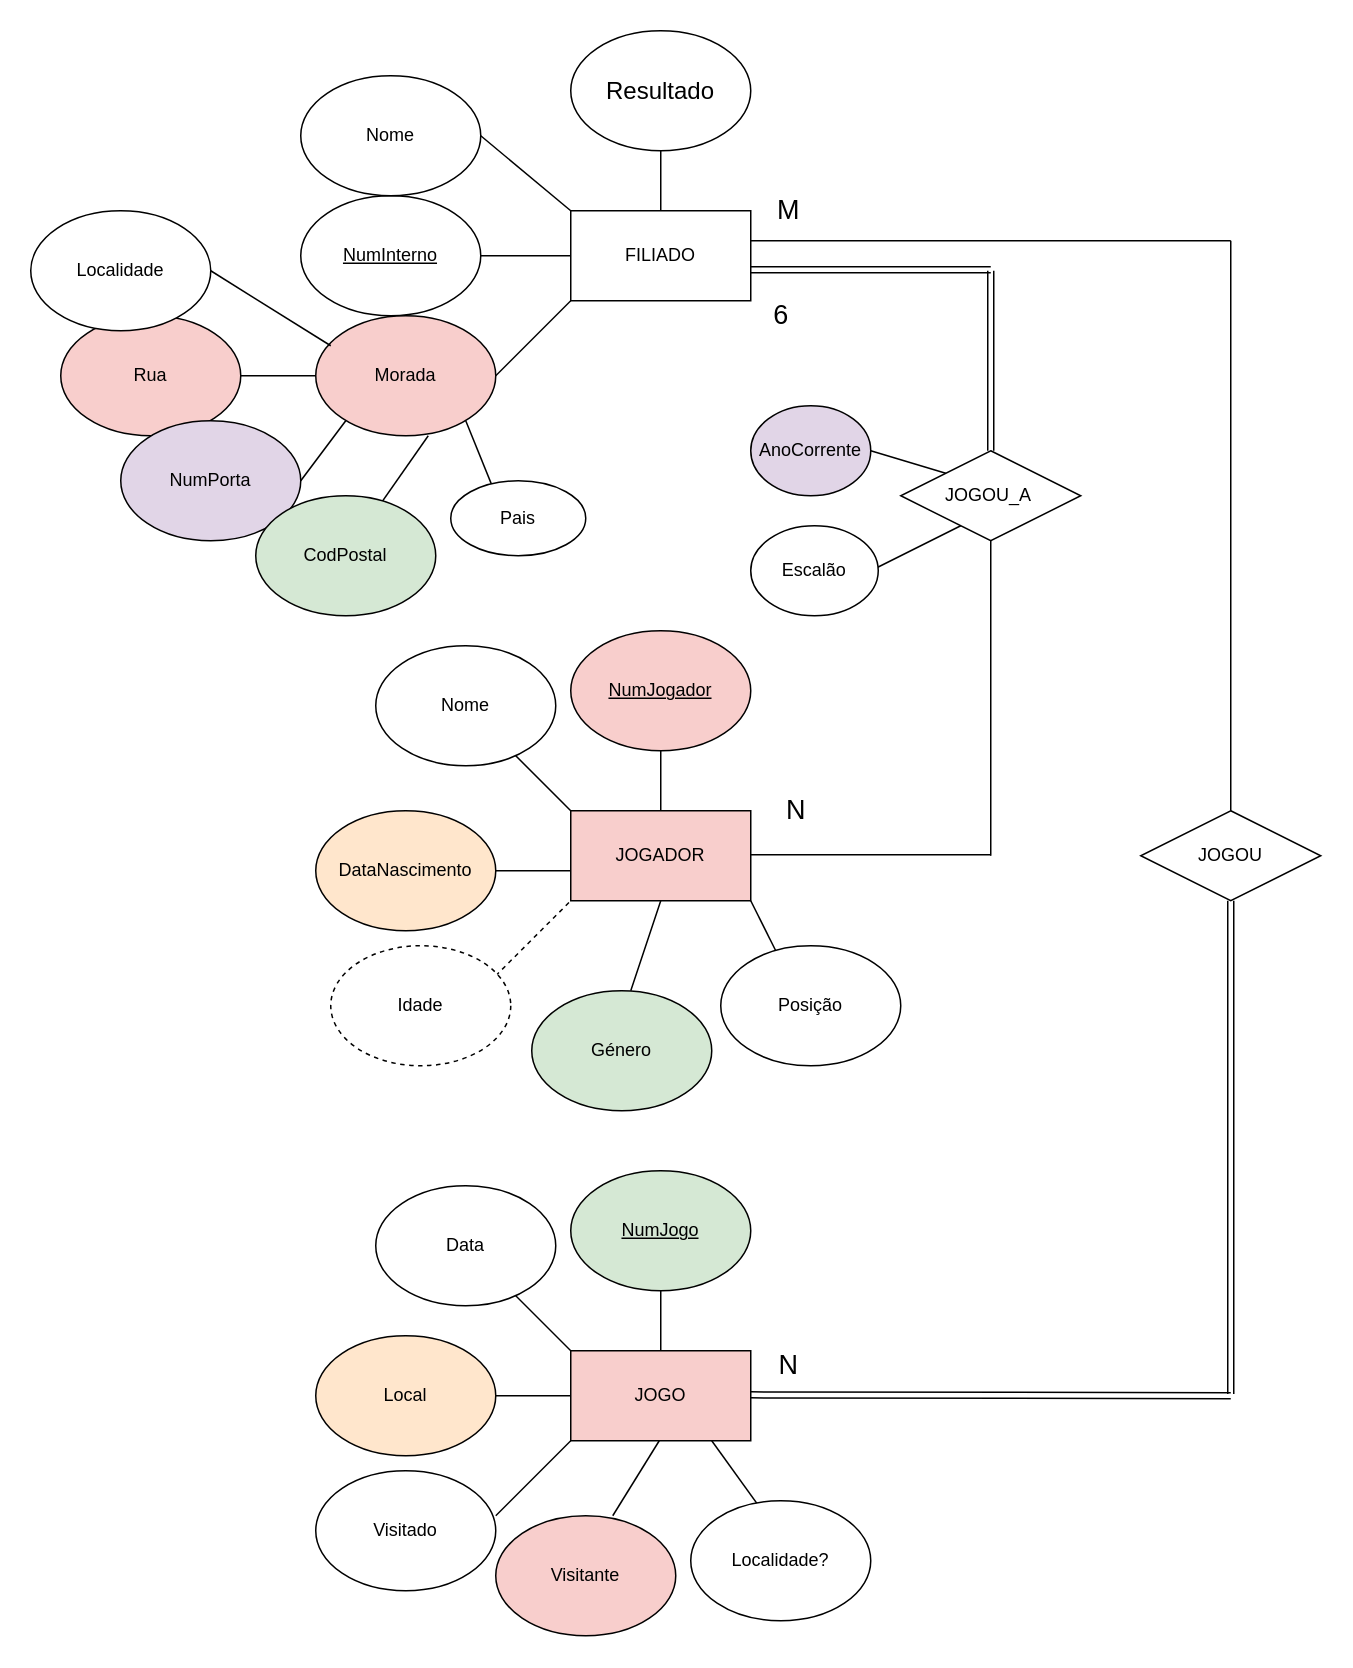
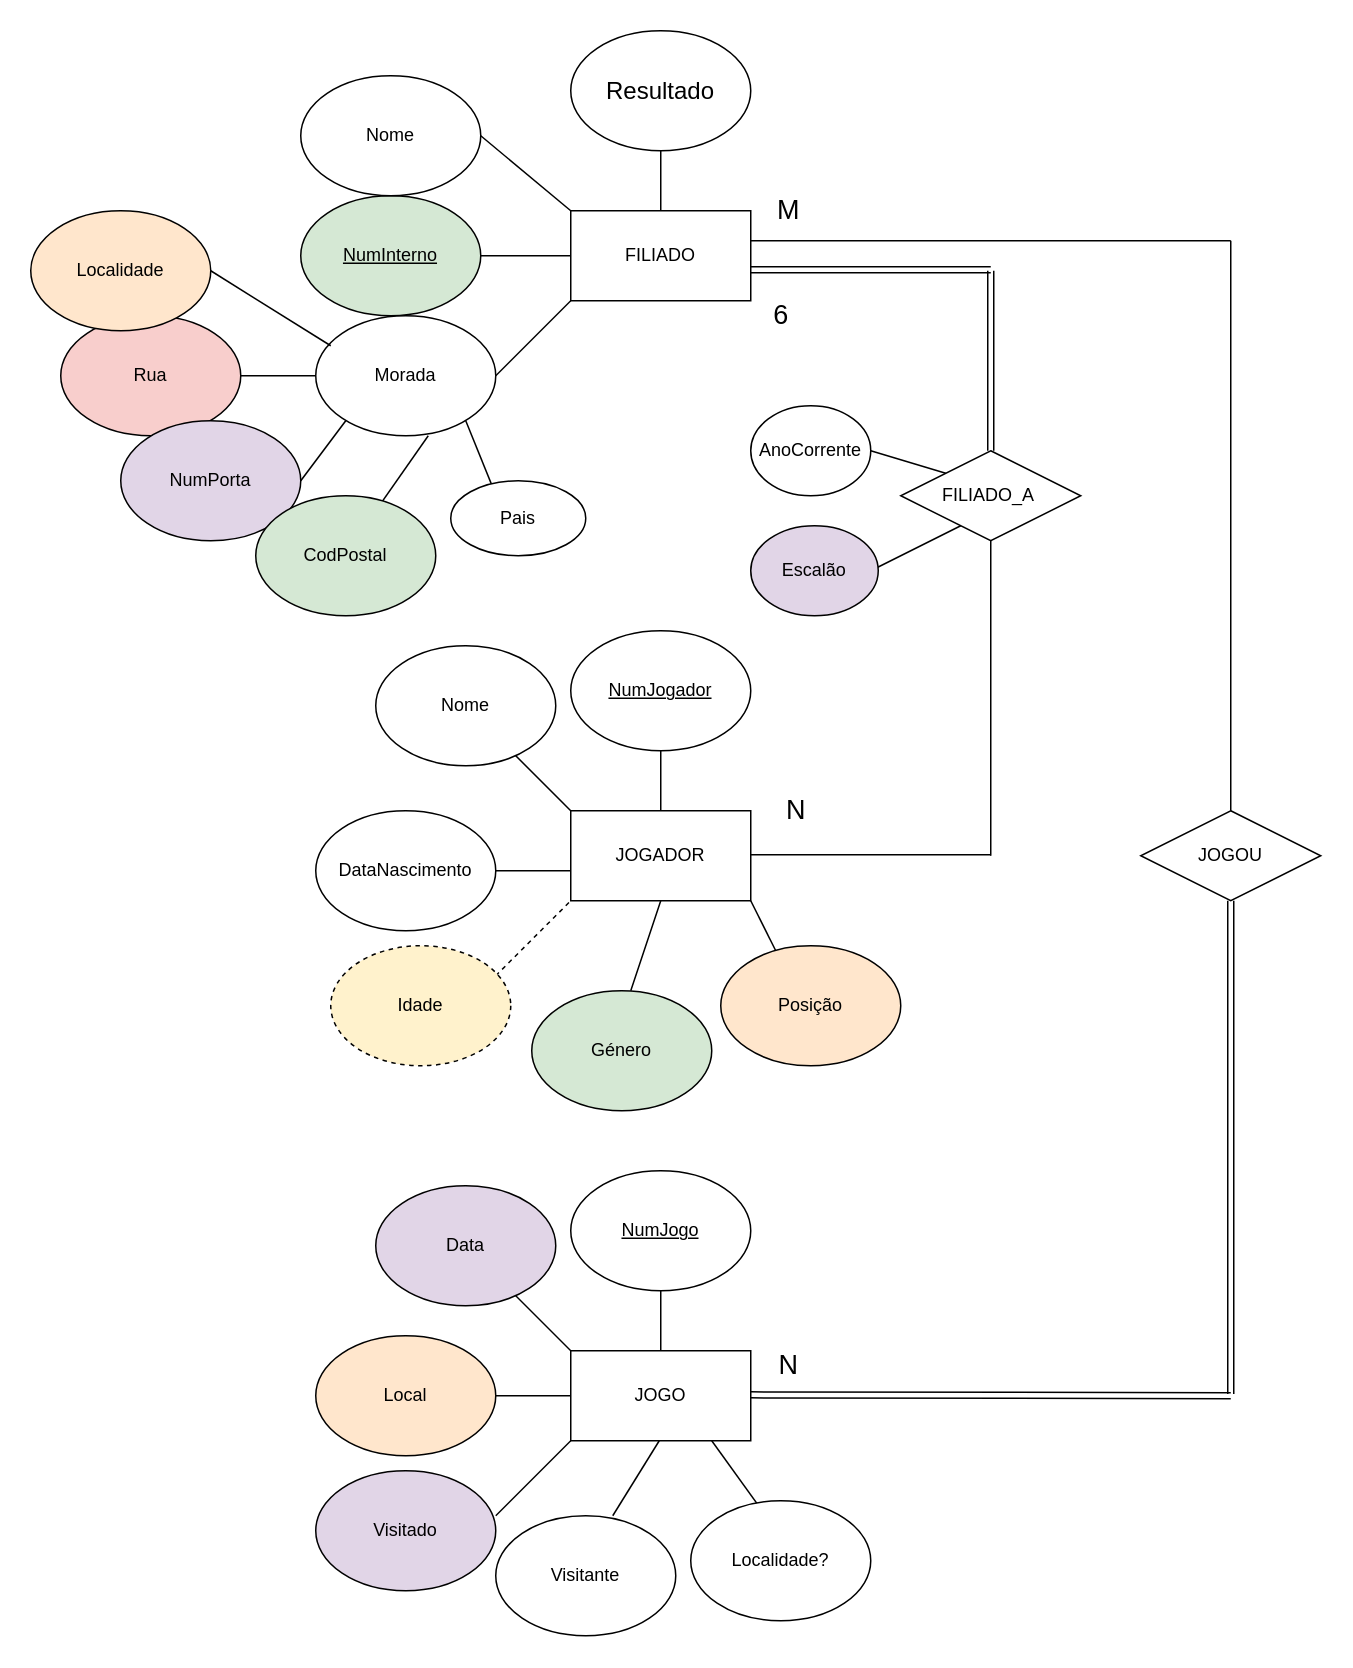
(391, 256) -> (391, 256)
(121, 271) -> (121, 271)
(406, 376) -> (406, 376)
(811, 451) -> (811, 451)
(991, 496) -> (991, 496)
(815, 571) -> (815, 571)
(661, 691) -> (661, 691)
(661, 856) -> (661, 856)
(406, 871) -> (406, 871)
(421, 1006) -> (421, 1006)
(811, 1006) -> (811, 1006)
(661, 1231) -> (661, 1231)
(466, 1246) -> (466, 1246)
(661, 1396) -> (661, 1396)
(406, 1531) -> (406, 1531)
(586, 1576) -> (586, 1576)
